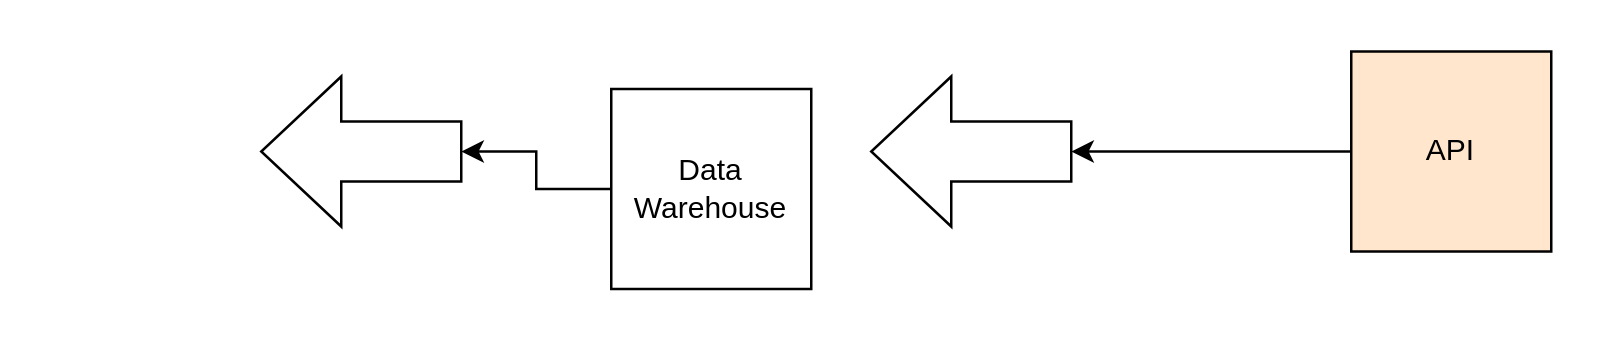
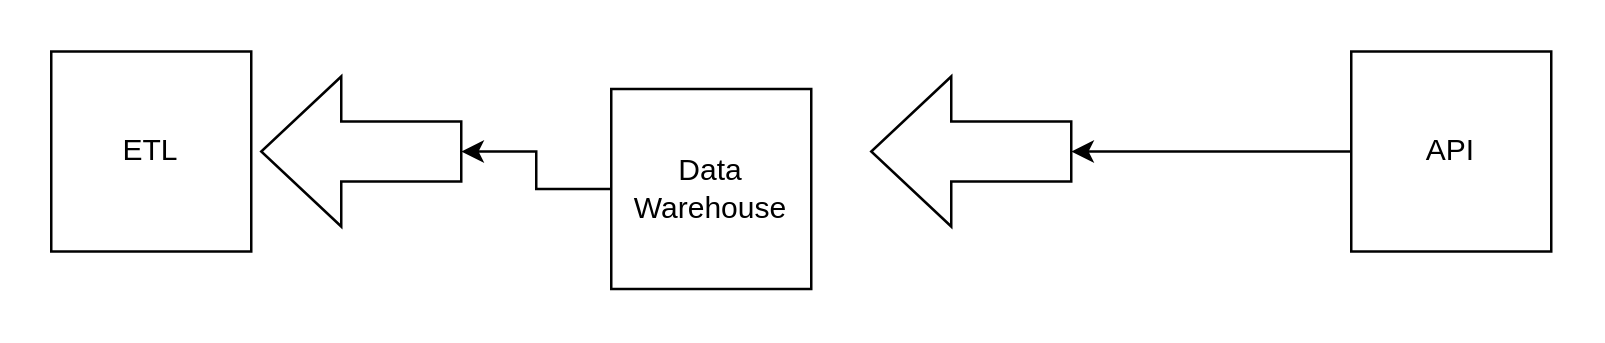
none -> (151, 151)
(1451, 151) -> (1451, 151)
